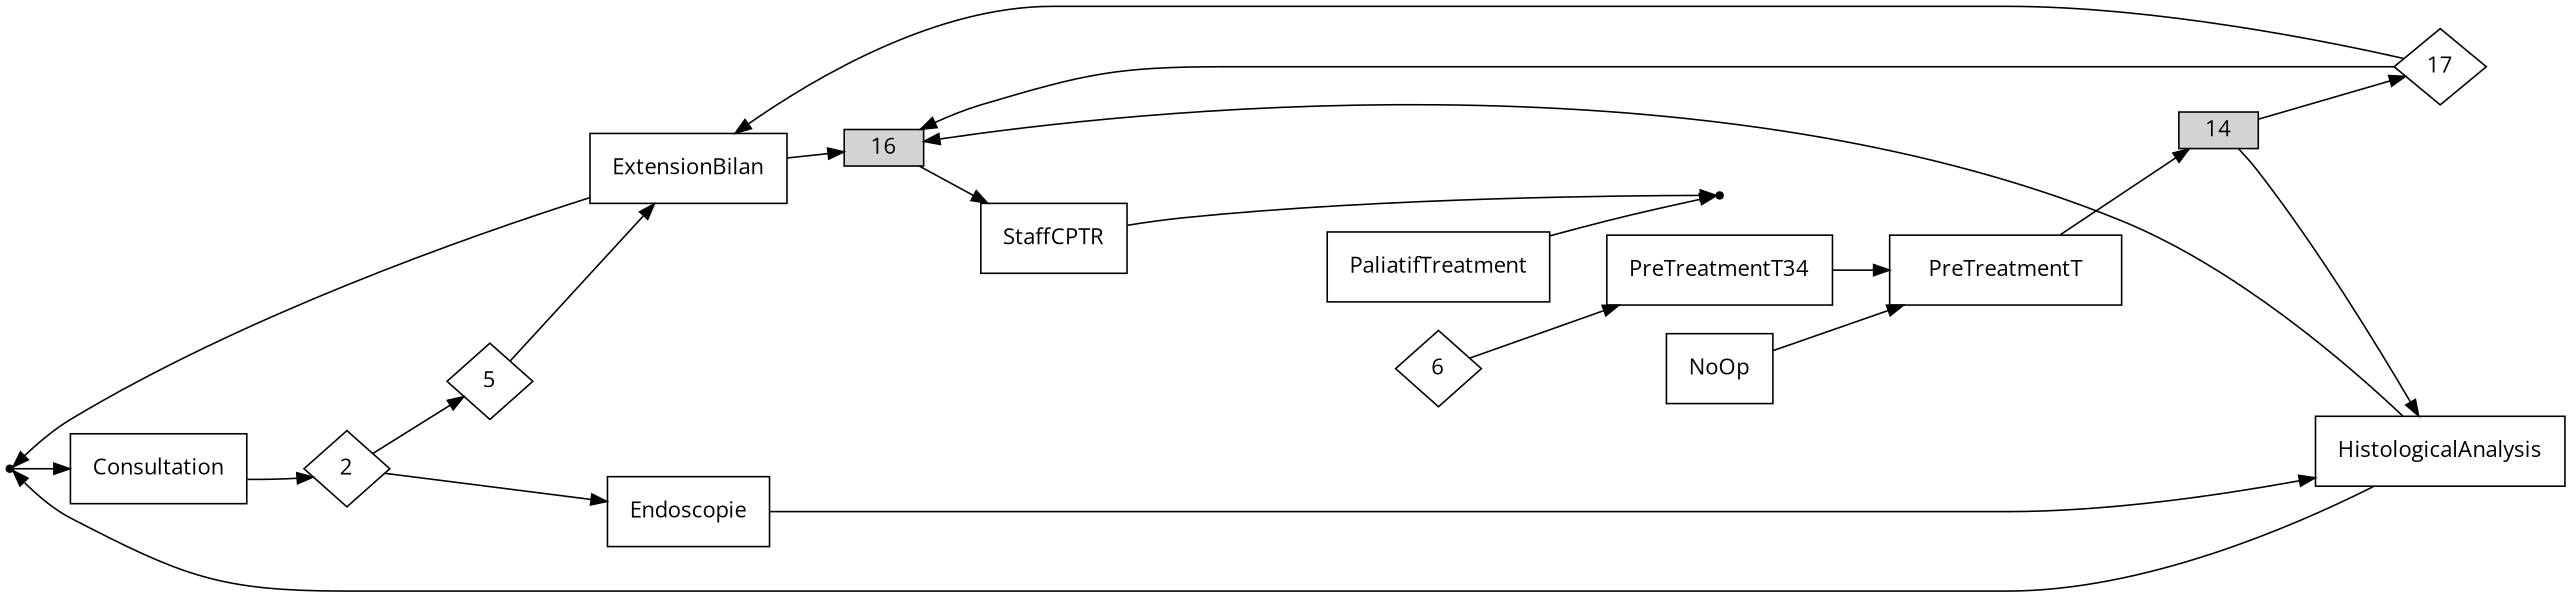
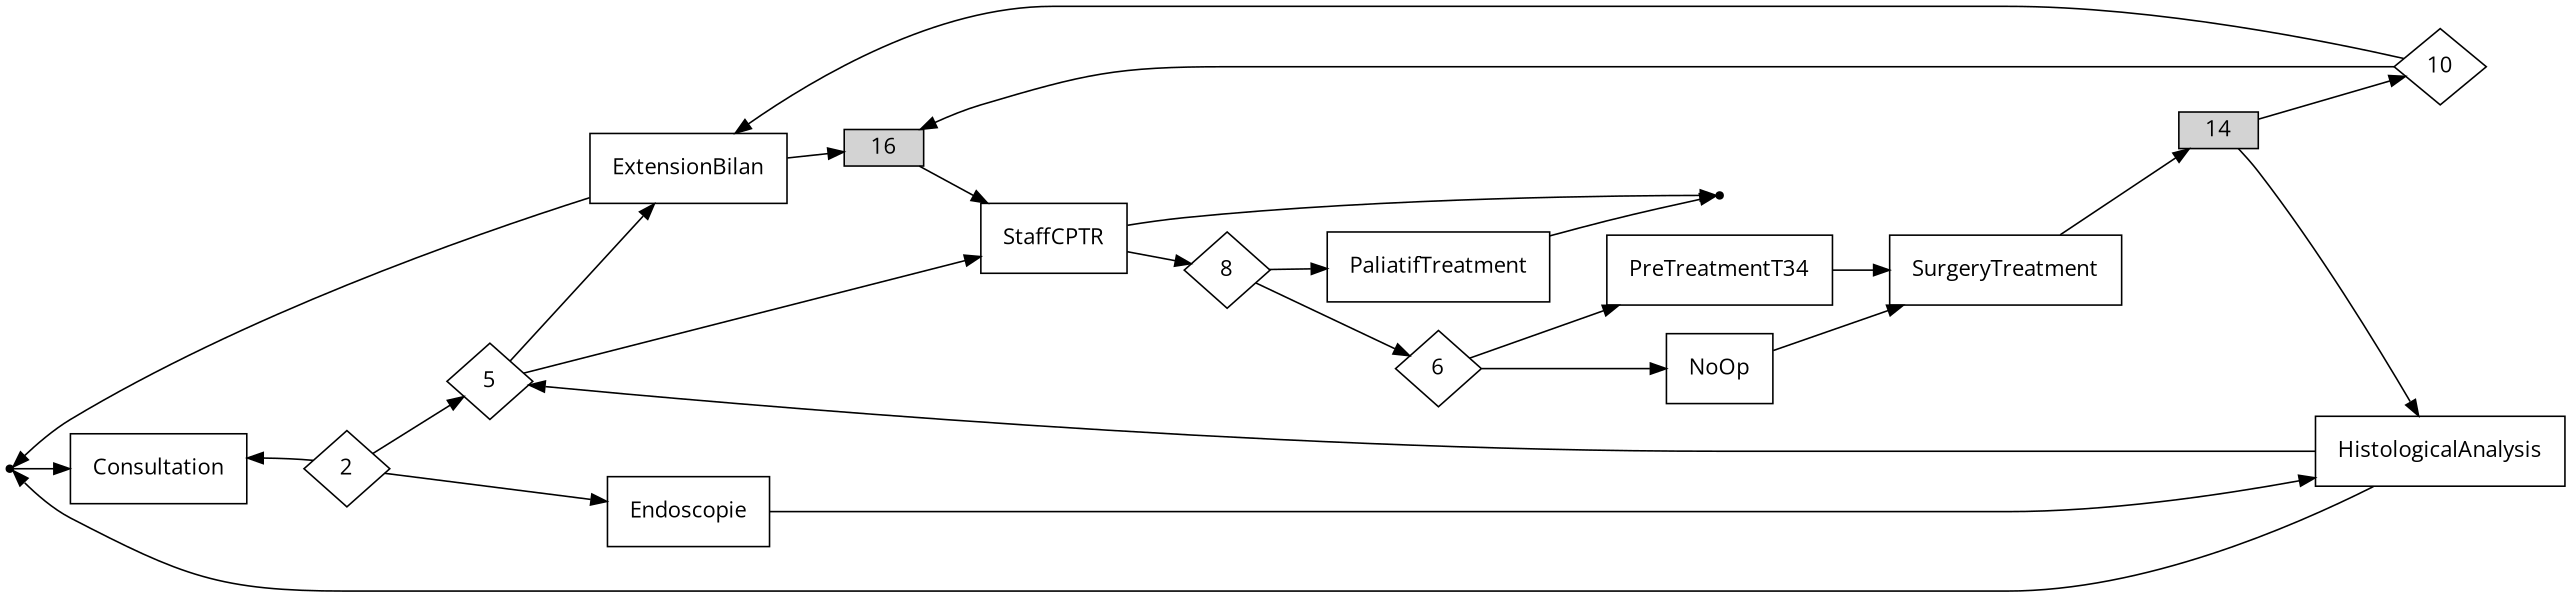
(2440, 67) -> (2440, 67)
(1708, 123) -> (1429, 445)
none -> (1227, 270)
(2006, 270) -> (2006, 270)
none -> (744, 317)
none -> (1566, 369)
(272, 479) -> (288, 459)
